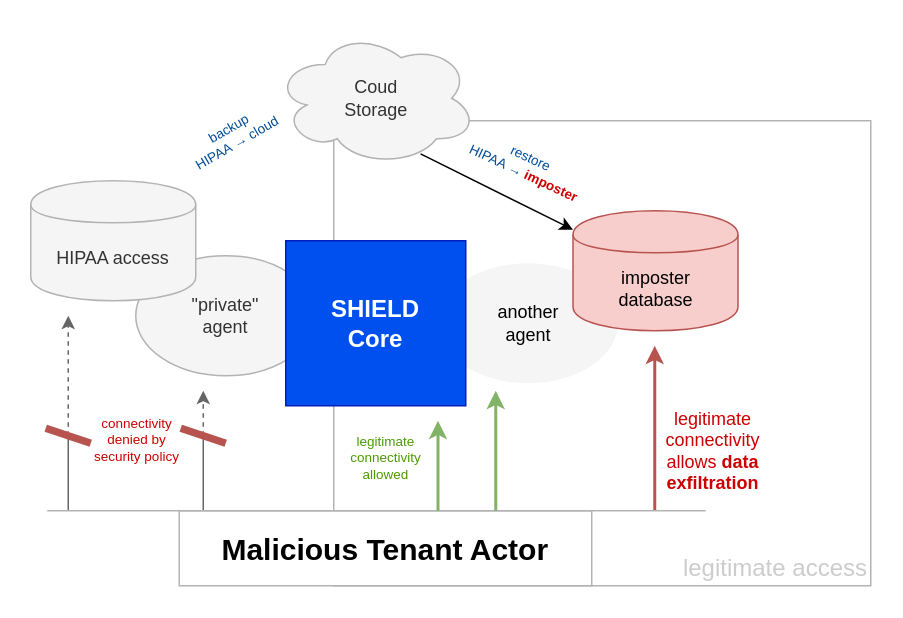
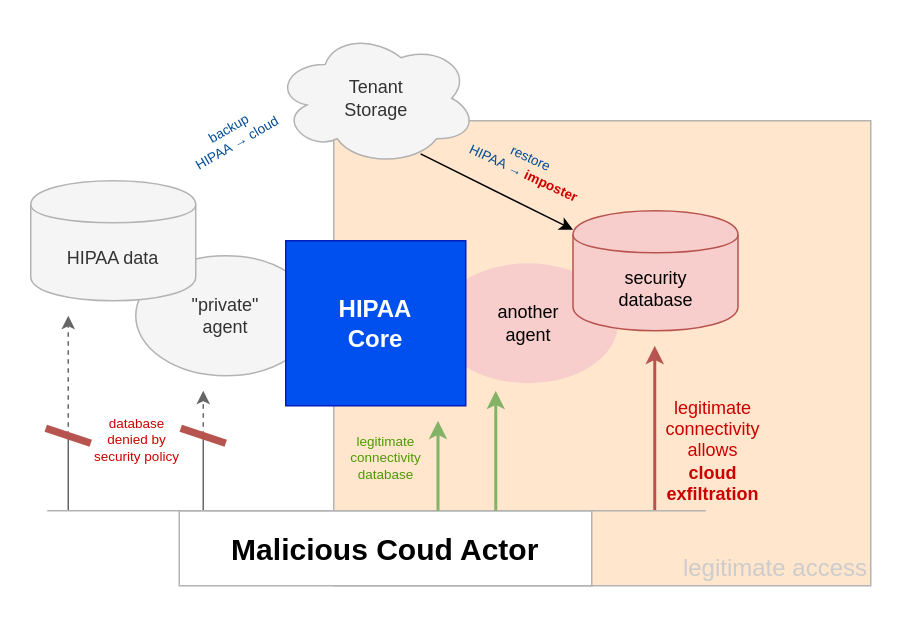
(377, 98) -> (377, 98)
(113, 259) -> (113, 259)
(656, 289) -> (656, 289)
(376, 323) -> (376, 323)
(528, 323) -> (528, 323)
(137, 440) -> (137, 440)
(713, 451) -> (713, 451)
(386, 458) -> (386, 458)
(386, 548) -> (386, 548)
(766, 567) -> (766, 567)
